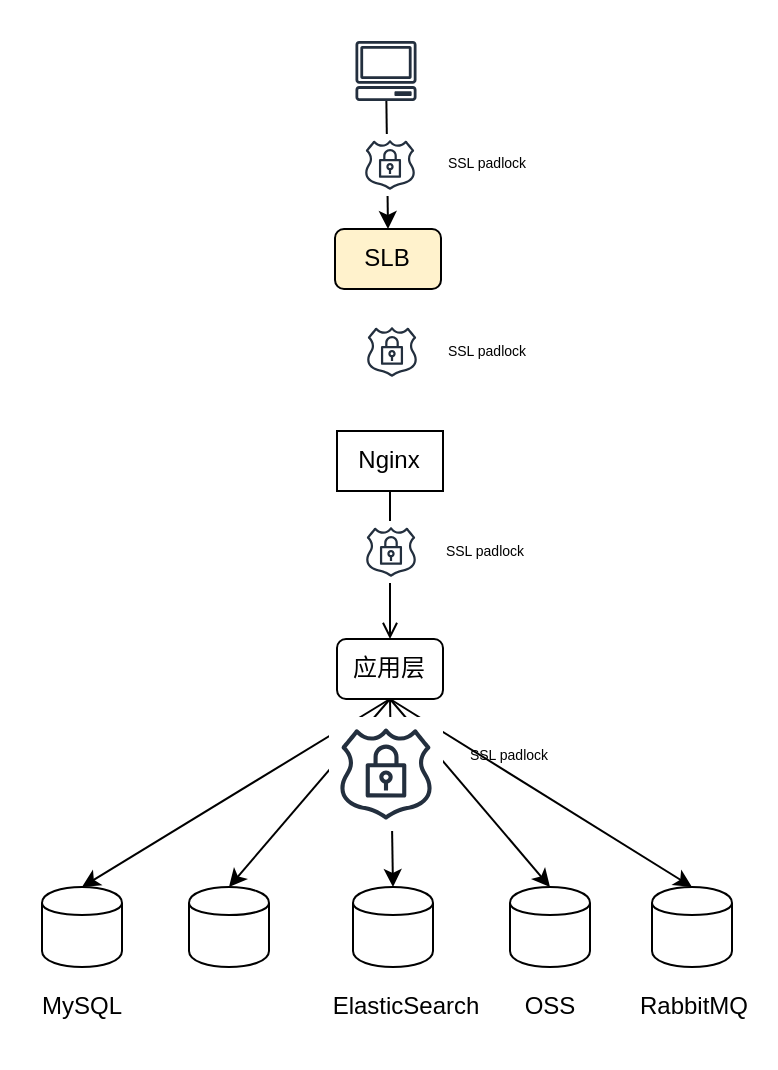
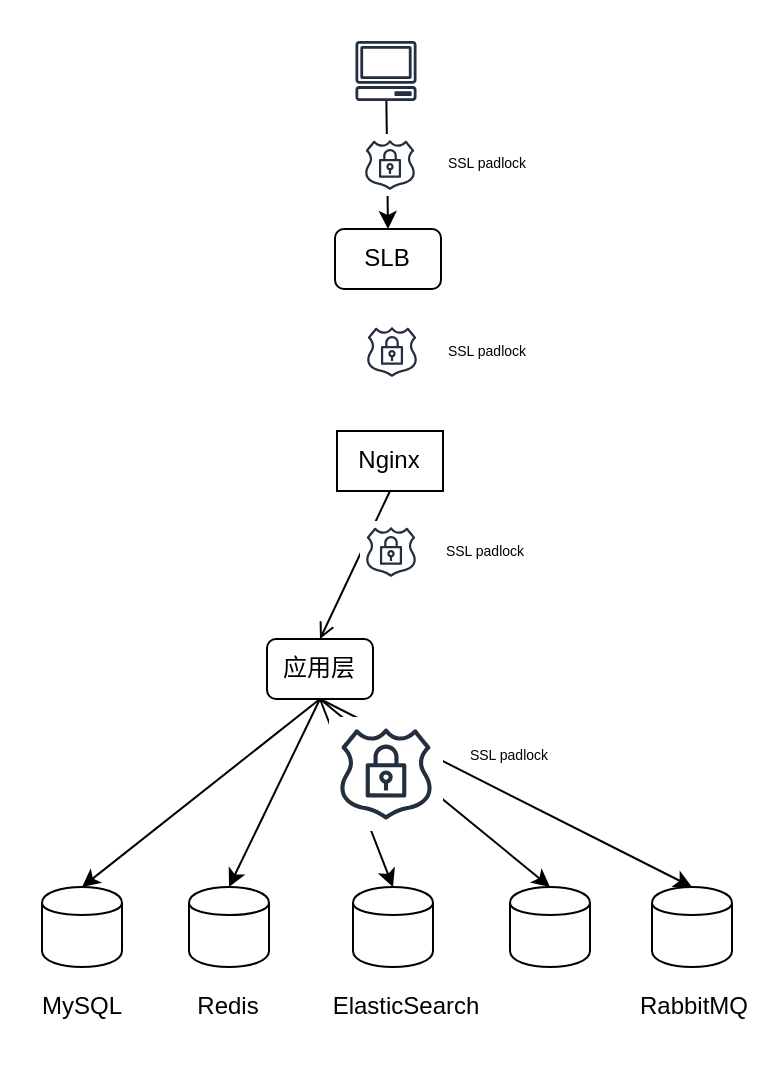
(388, 259) -> (388, 259)
(390, 669) -> (320, 669)
none -> (229, 1007)
(550, 1007) -> none
